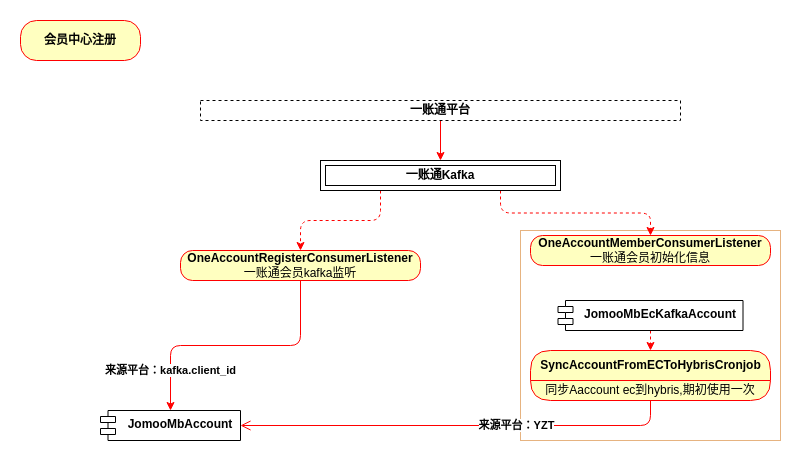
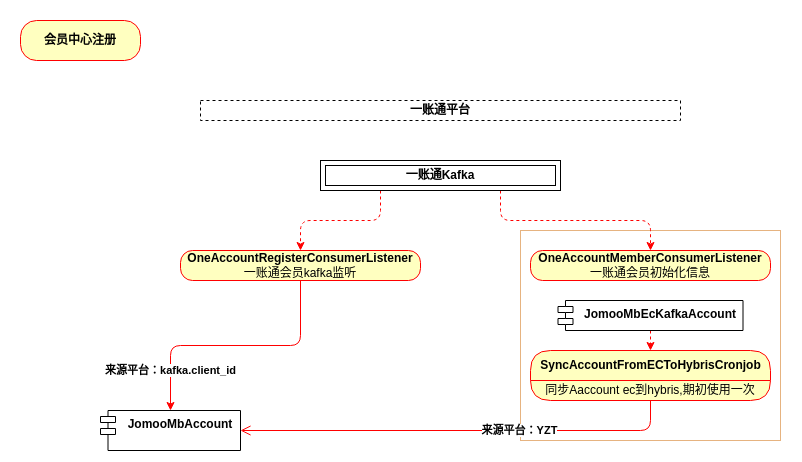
(441, 137) -> none
(651, 251) -> (651, 266)
(171, 426) -> (171, 431)
